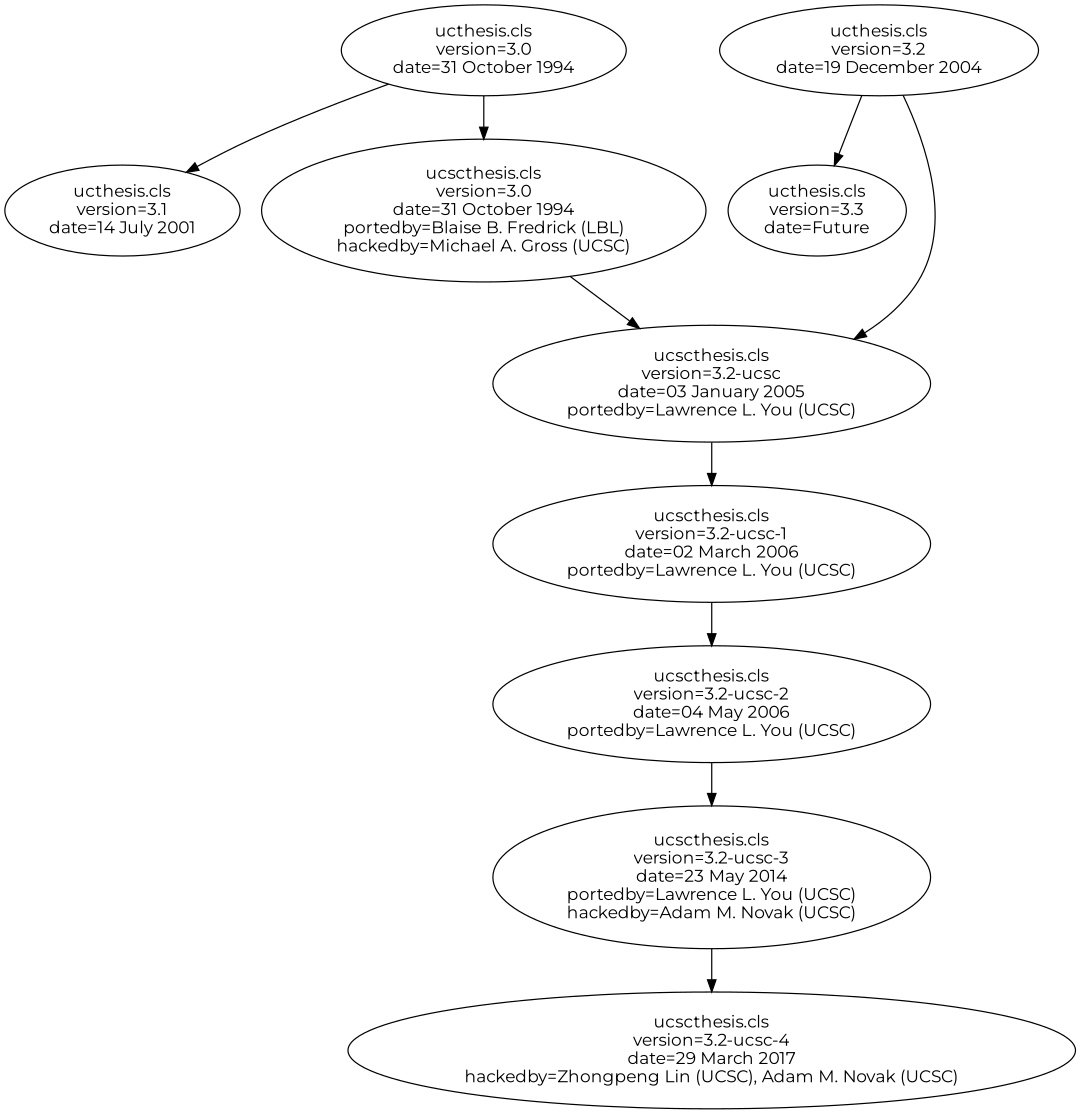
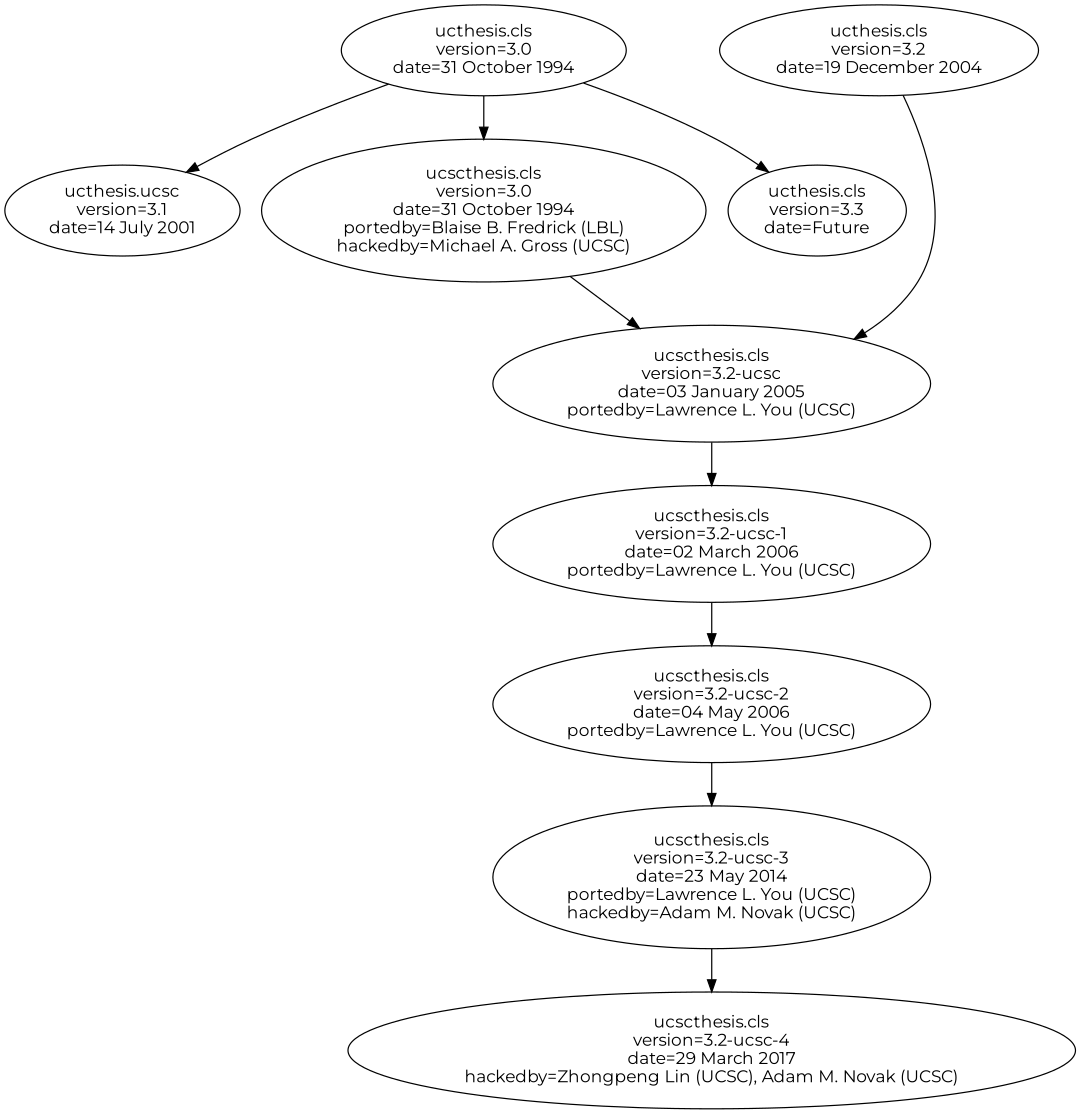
(850, 125) -> (674, 119)
(122, 211) -> (122, 211)
